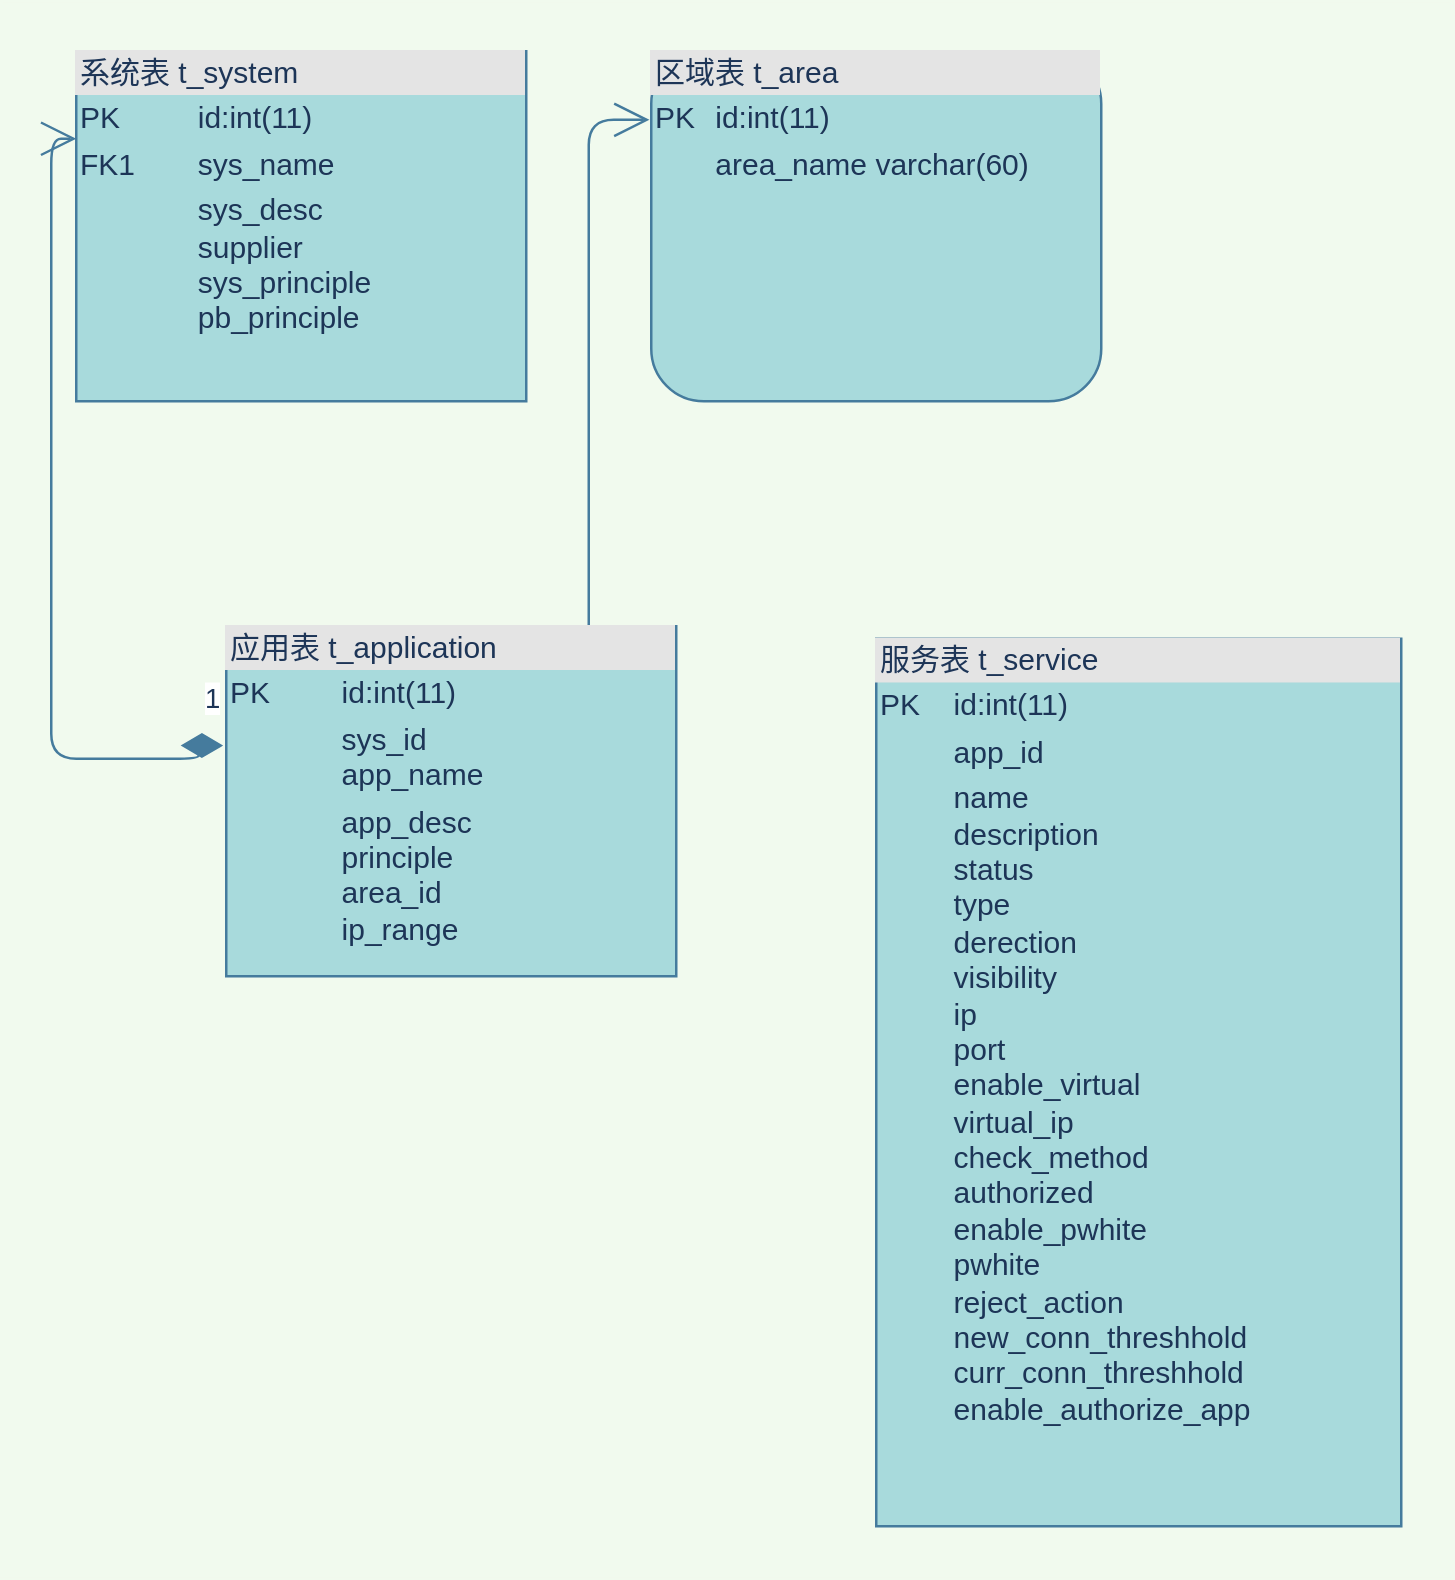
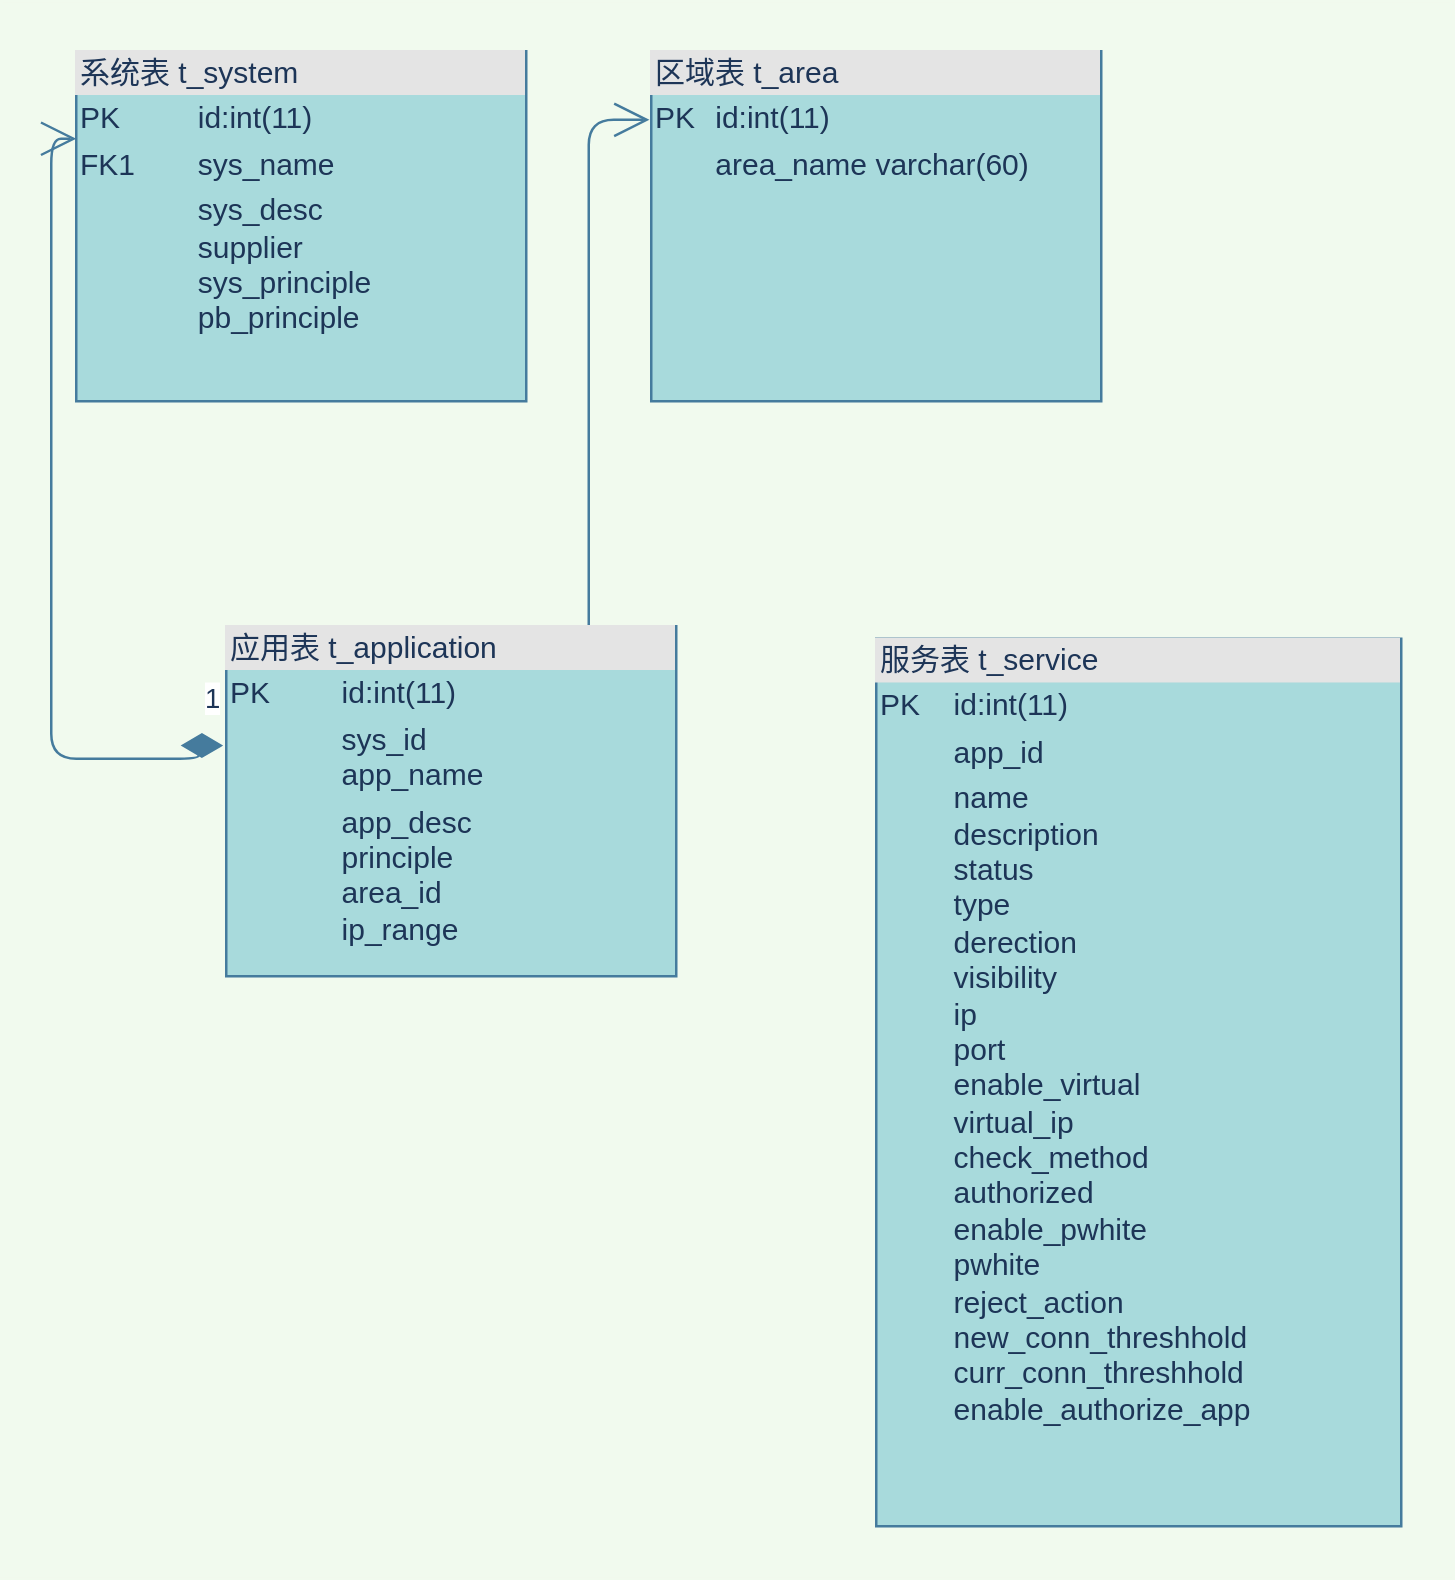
(876, 226) -> (876, 226)
